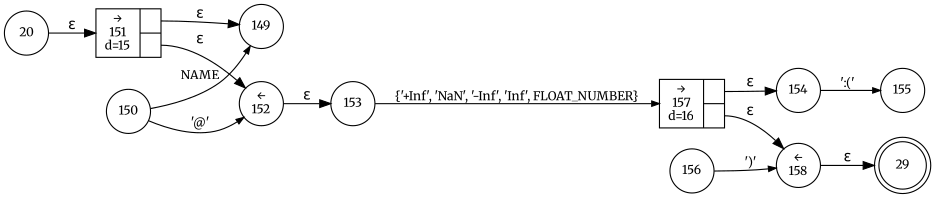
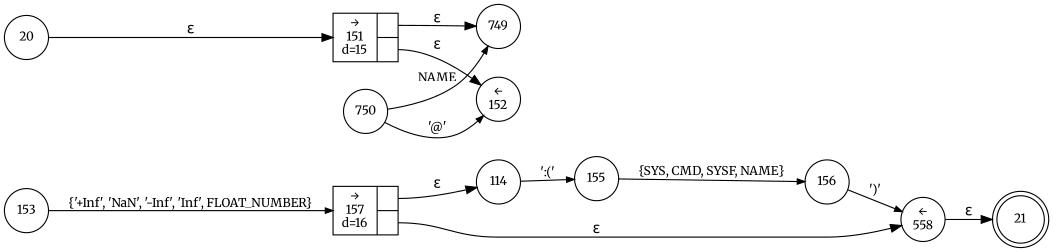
(261, 26) -> (498, 26)
(798, 90) -> (498, 182)
(302, 104) -> none
(128, 111) -> (366, 111)
(798, 165) -> (923, 219)
(903, 165) -> (1021, 219)
none -> (708, 180)
